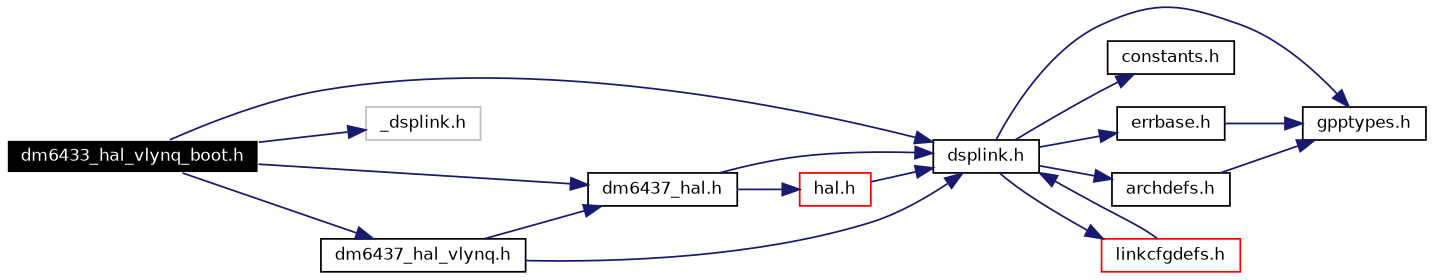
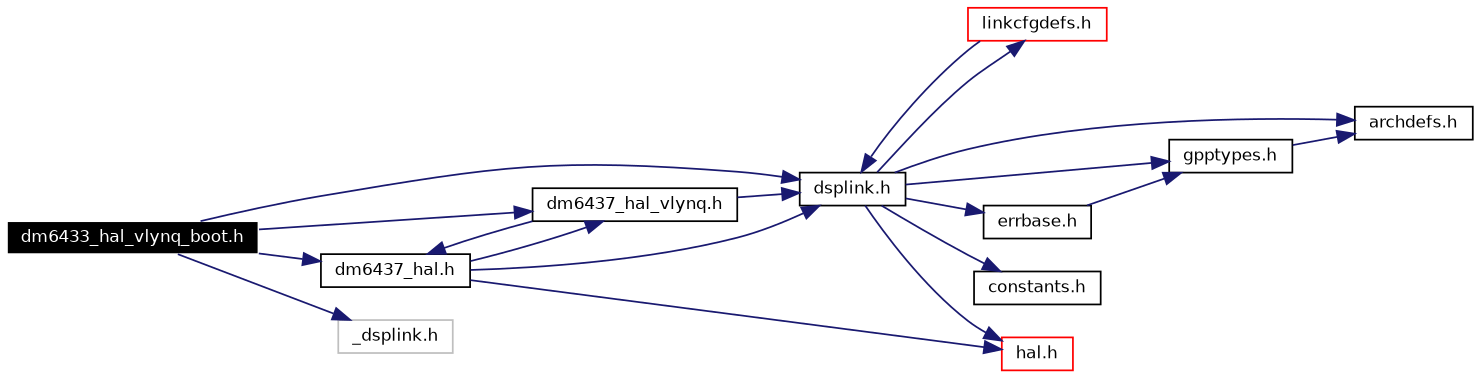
(1259, 159) -> (1315, 141)
(894, 177) -> (920, 275)
none -> (529, 245)
